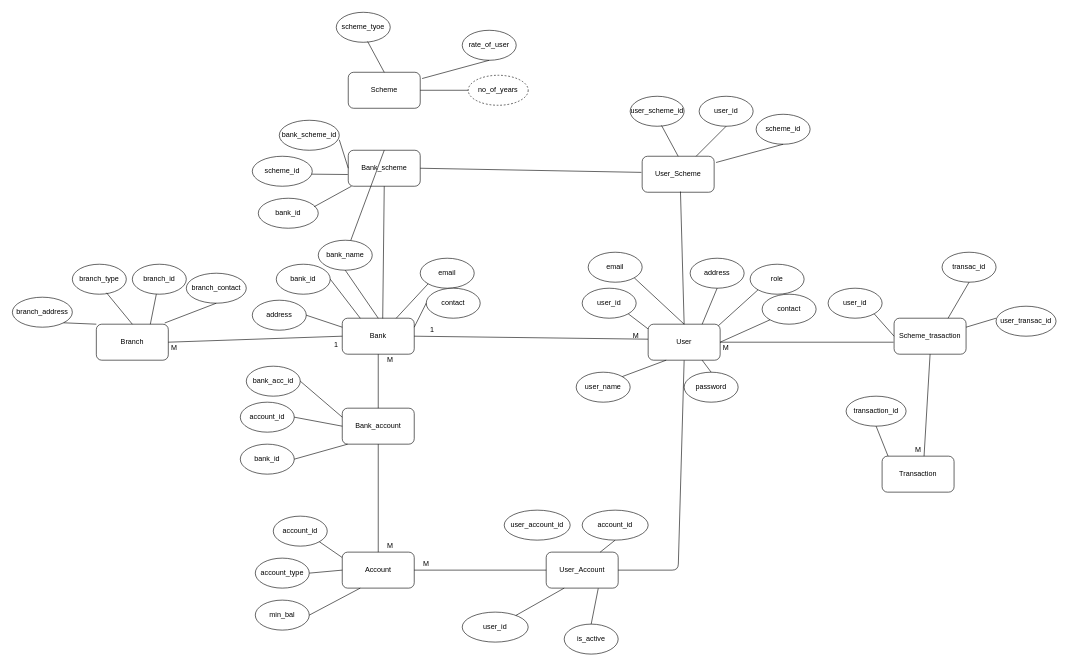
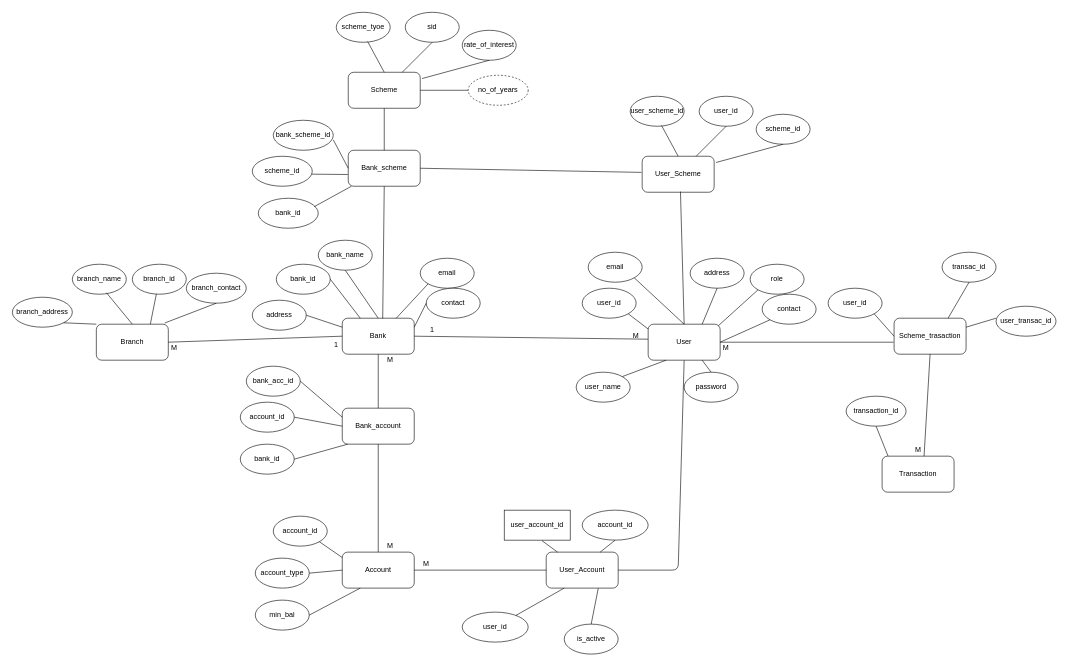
none -> (432, 27)
(489, 45) -> (489, 45)
none -> (417, 57)
(309, 135) -> (303, 135)
(368, 195) -> (384, 129)
(99, 279) -> (99, 279)
(537, 525) -> (537, 525)
none -> (550, 547)
